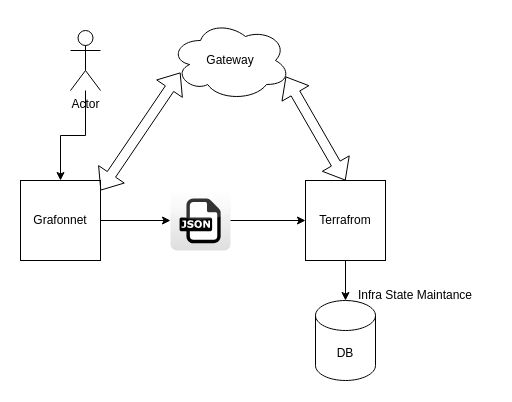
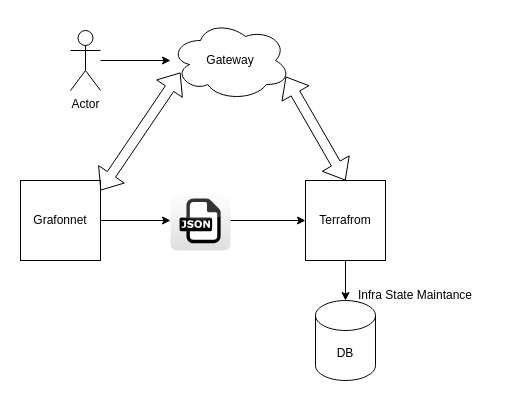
(77, 136) -> (132, 61)
